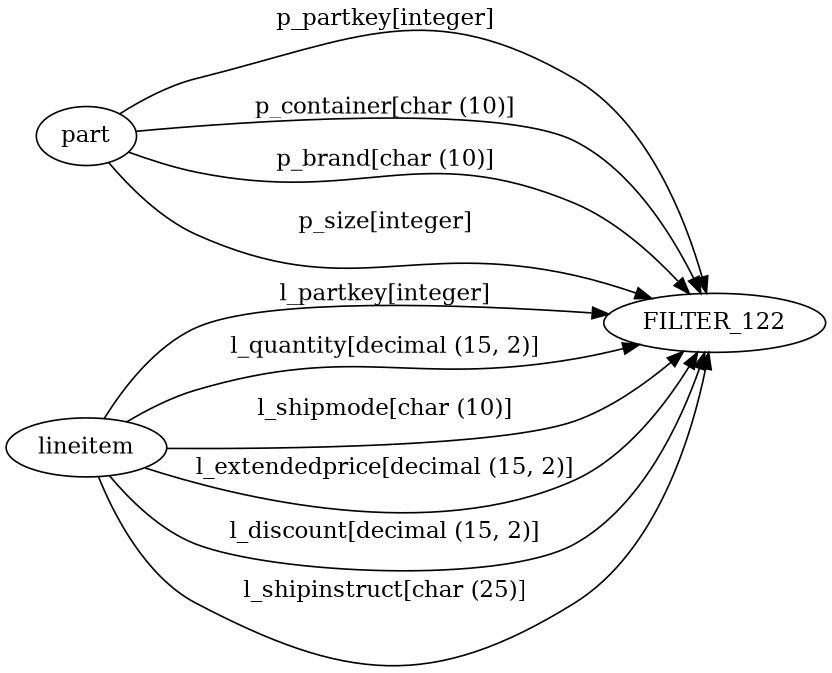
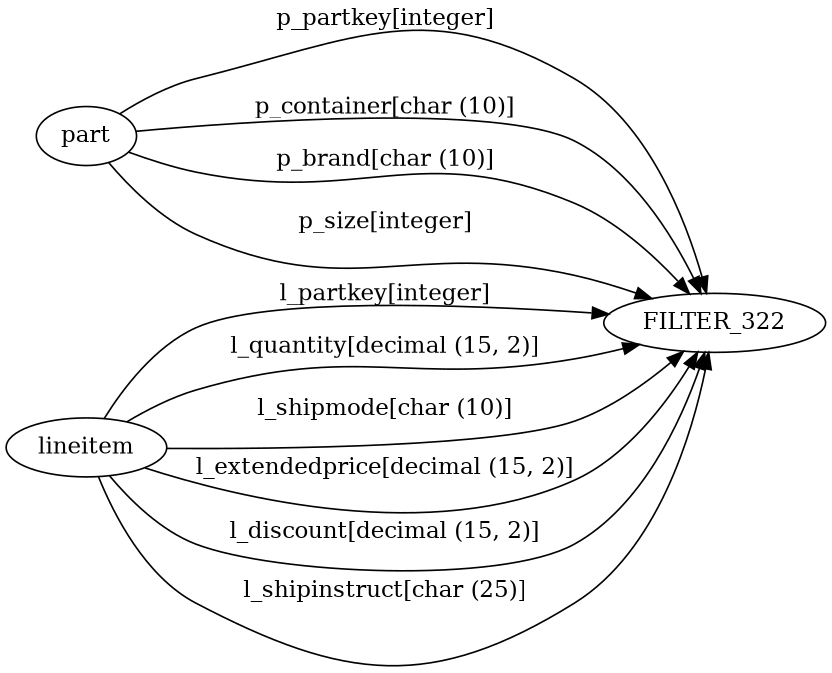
(715, 323) -> (715, 323)
